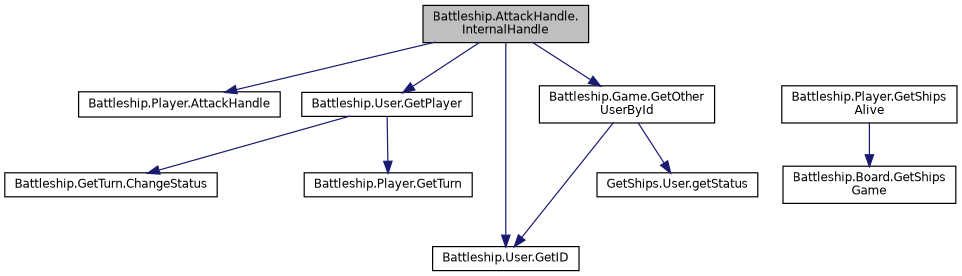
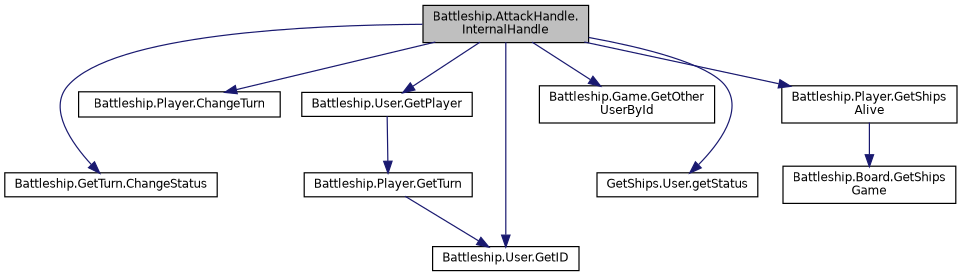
none -> (720, 71)
(179, 104) -> (179, 104)
(255, 143) -> (196, 40)
(651, 143) -> (718, 79)
(568, 180) -> (442, 219)
